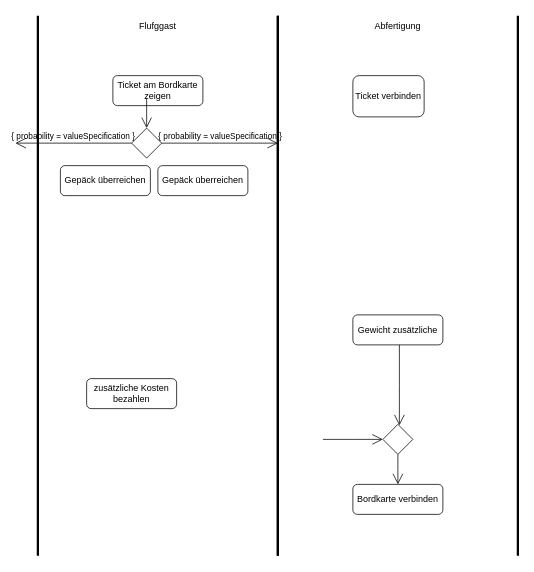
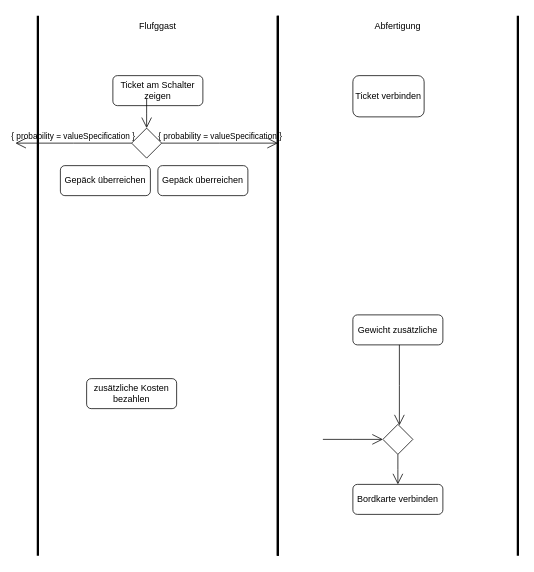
(158, 90) -> (158, 90)
